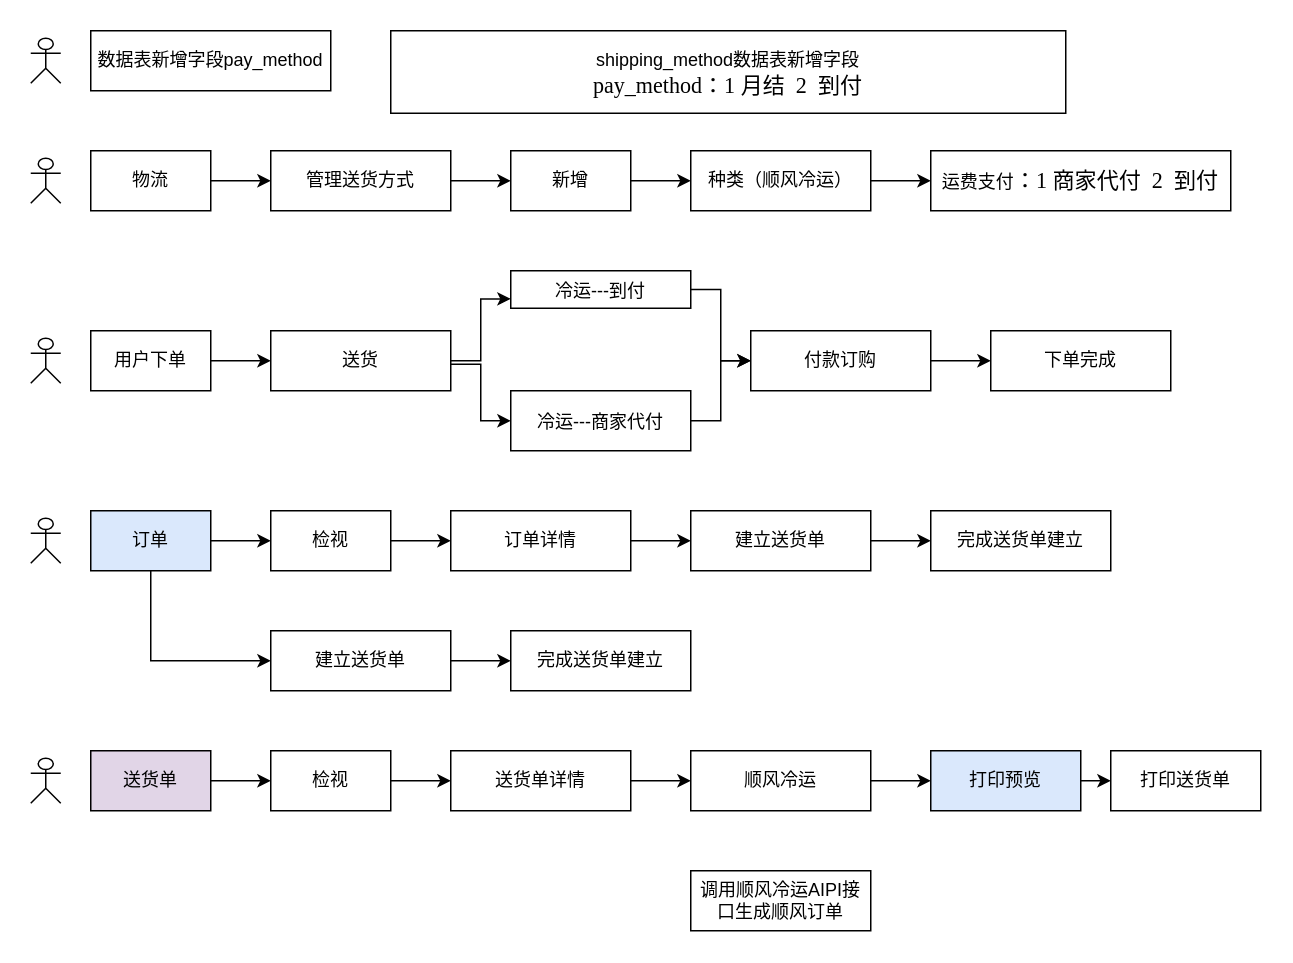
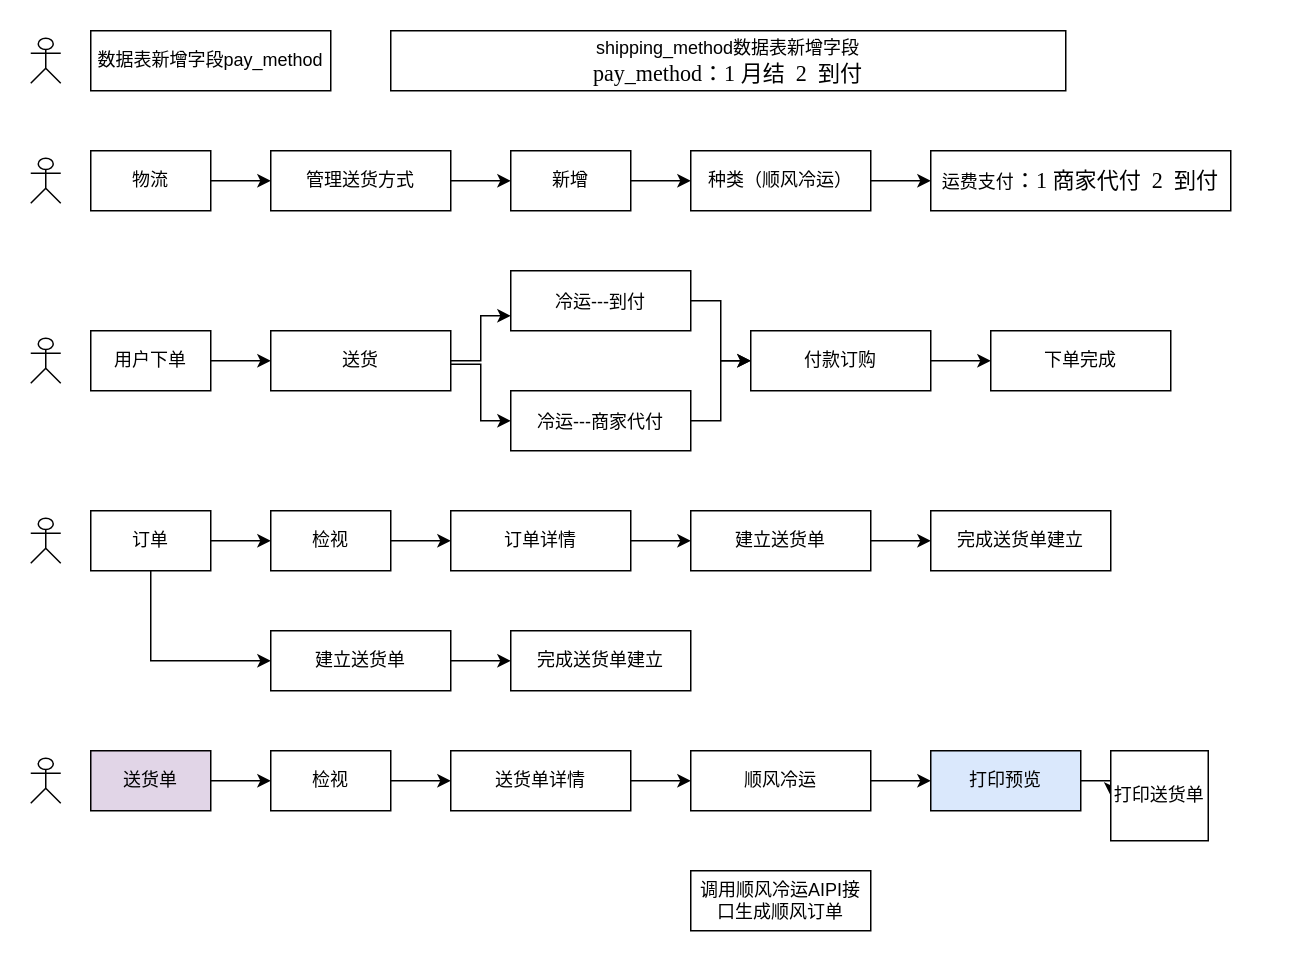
(728, 72) -> (728, 61)
(601, 290) -> (601, 301)
(151, 541) -> (151, 541)
(1186, 781) -> (1160, 796)
